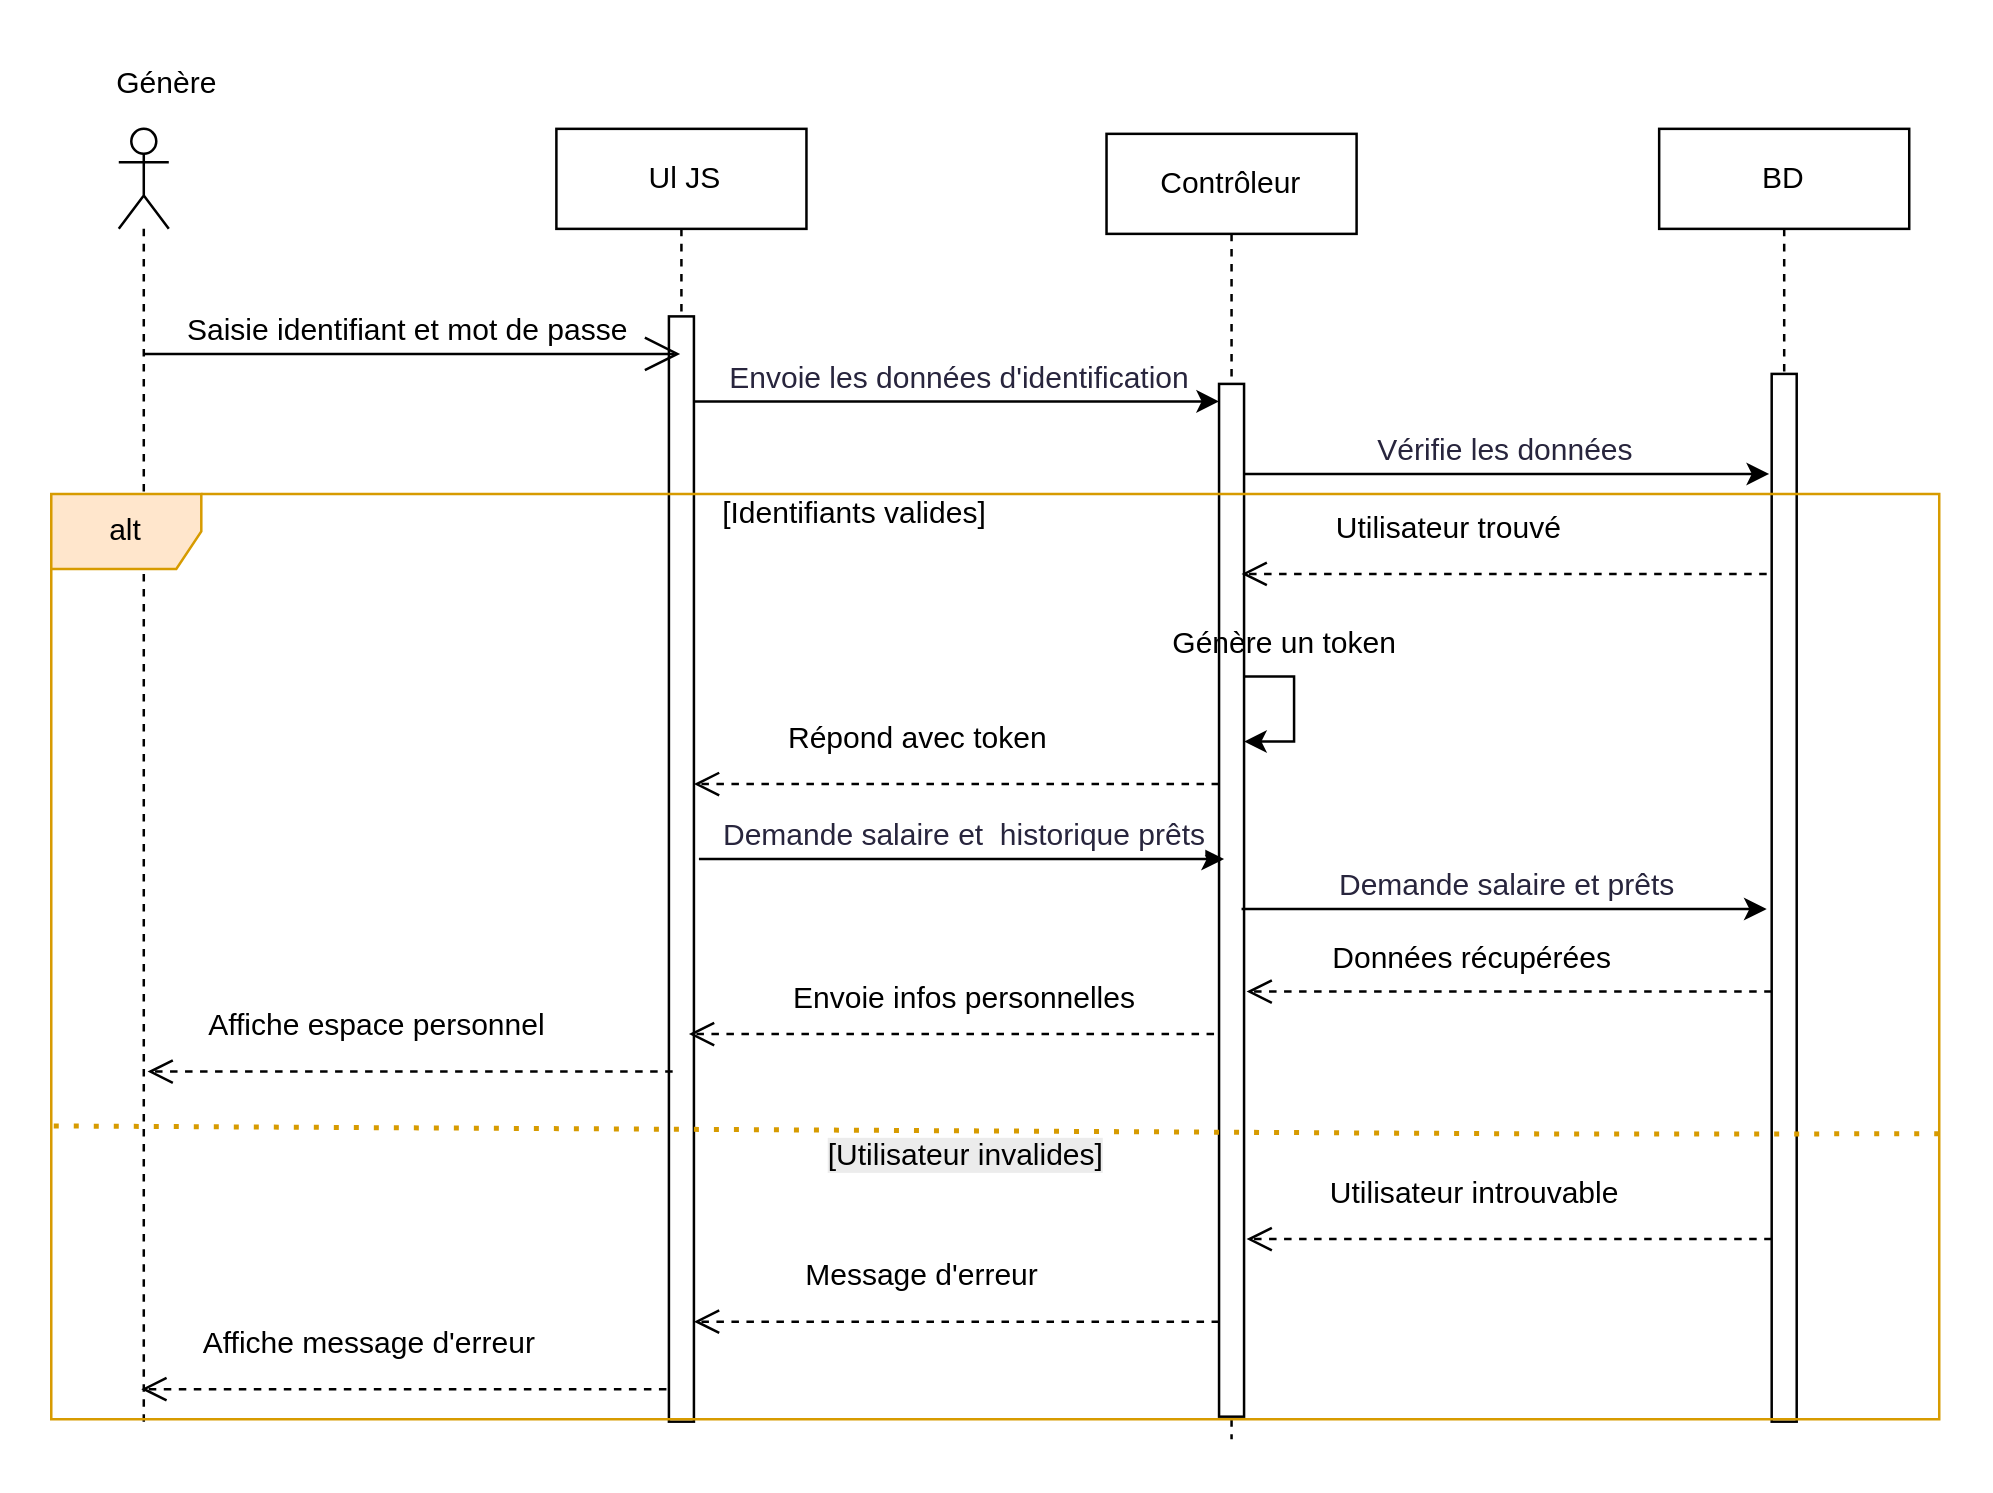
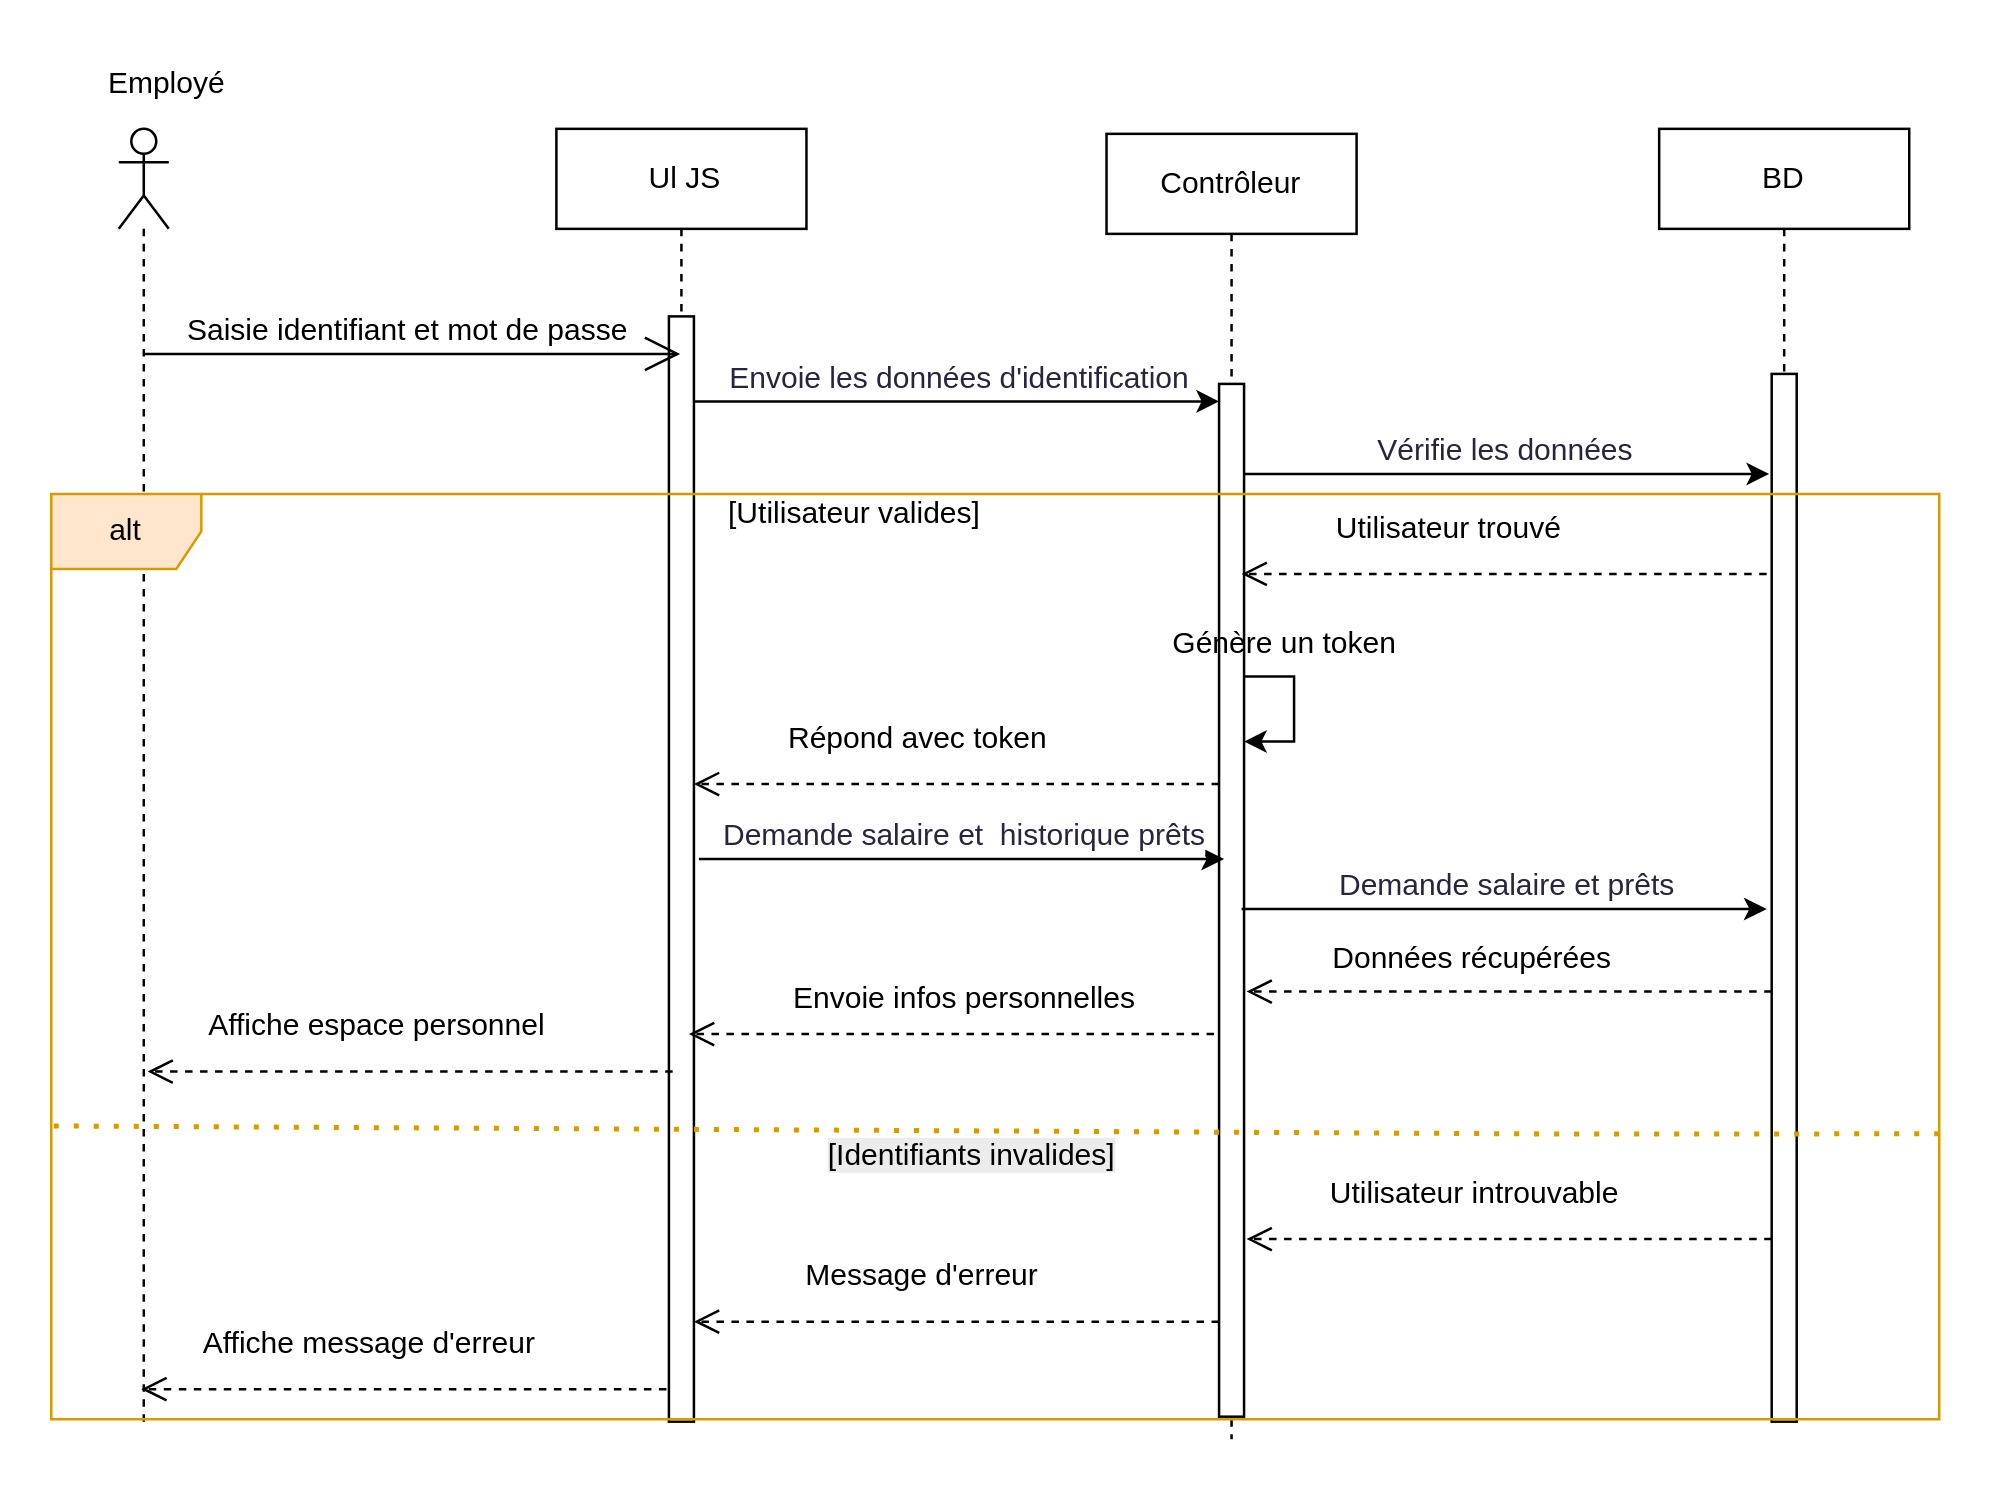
(168, 84) -> (168, 84)
(855, 514) -> (855, 514)
(993, 1175) -> (993, 1175)
